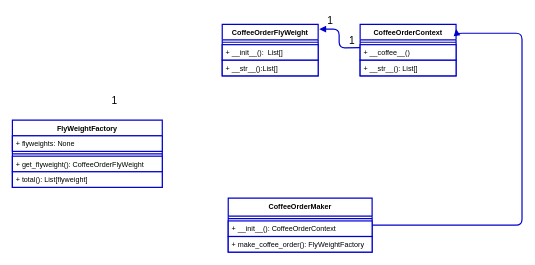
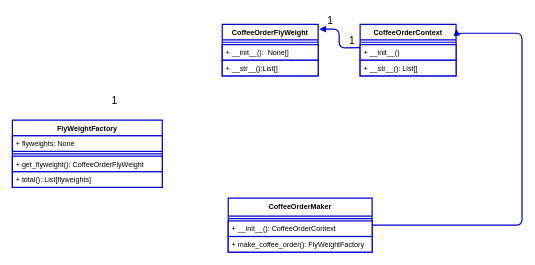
(263, 53) -> (264, 53)
(392, 53) -> (386, 53)
(62, 180) -> (64, 180)
